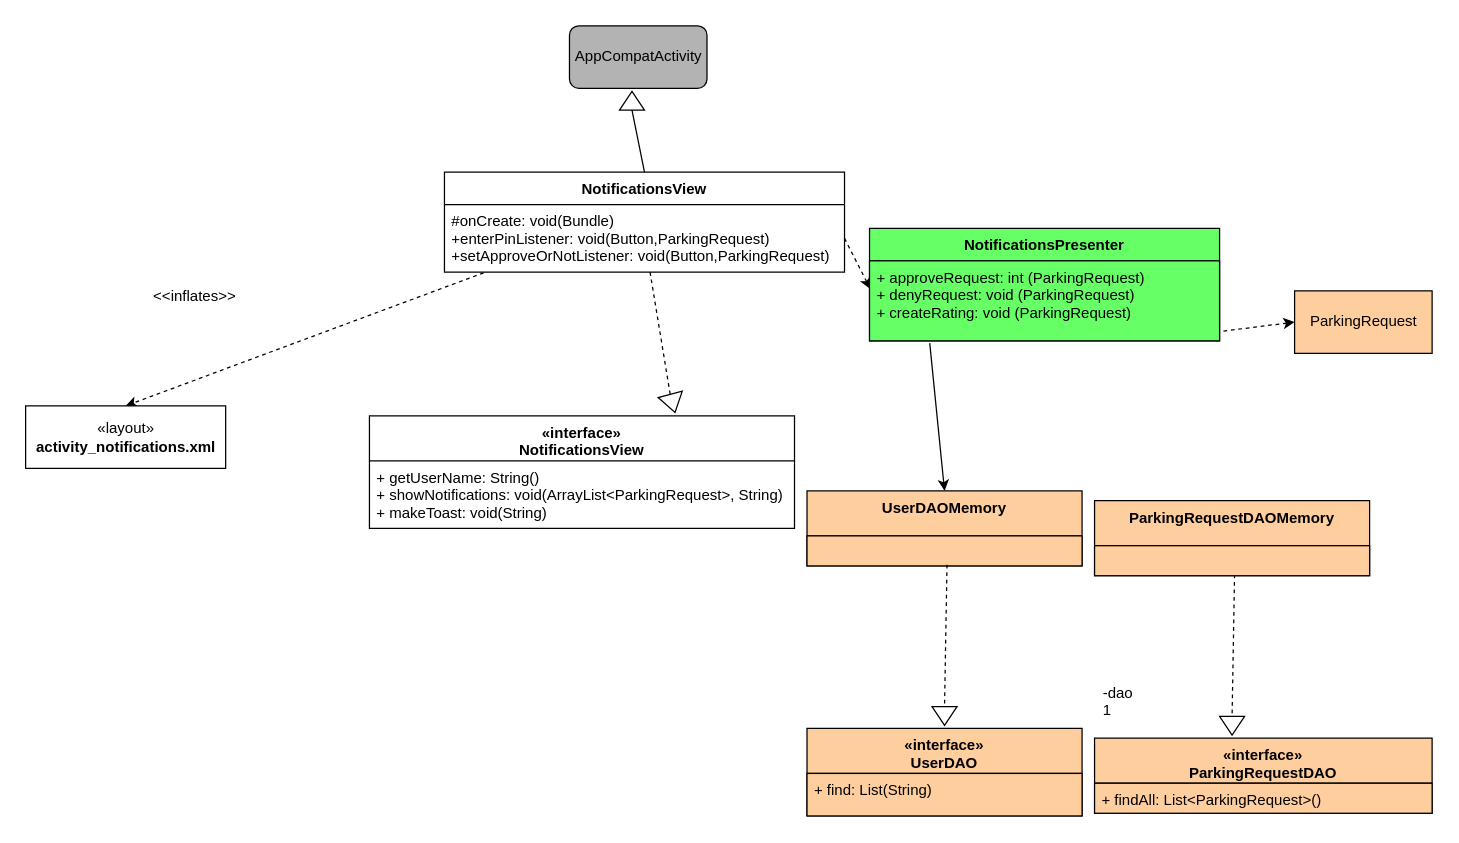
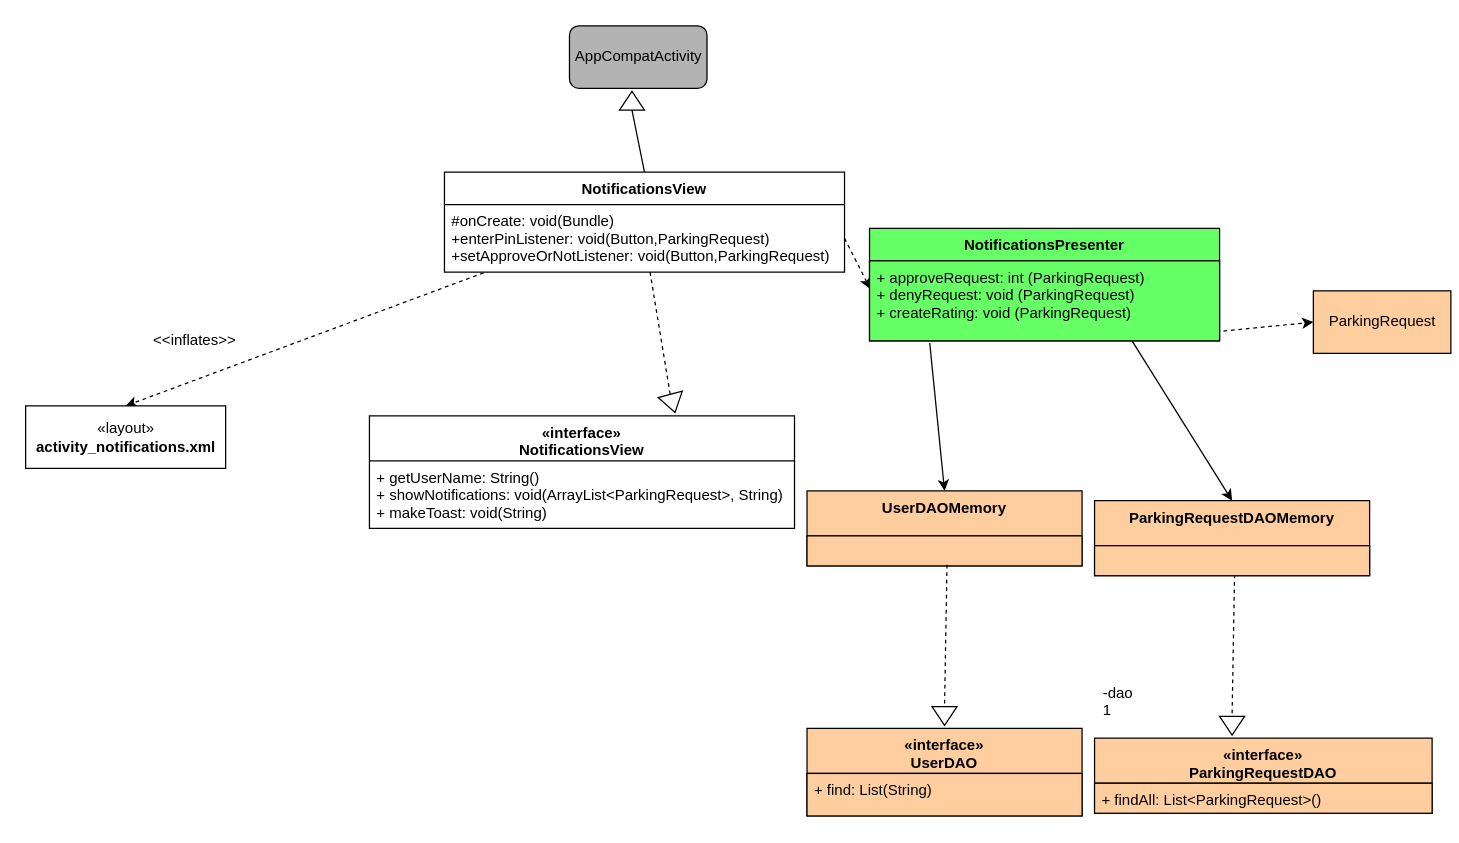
(194, 297) -> (194, 341)
(1363, 322) -> (1382, 322)
none -> (1180, 418)
